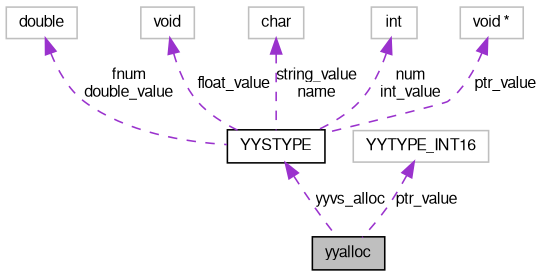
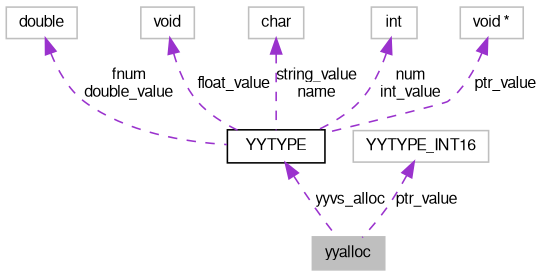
(276, 146) -> (276, 146)
(349, 253) -> (349, 253)
